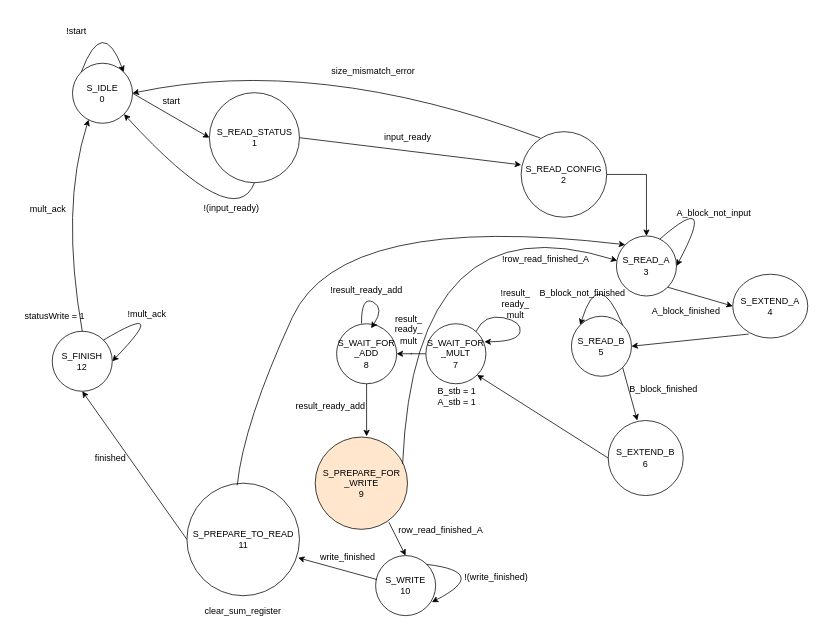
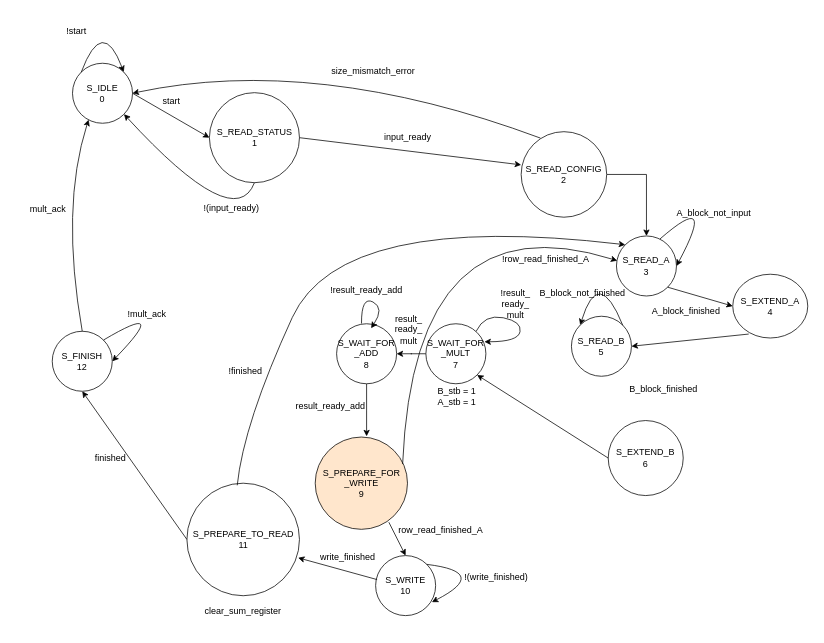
(55, 316) -> none
none -> (247, 371)
(629, 392) -> none
